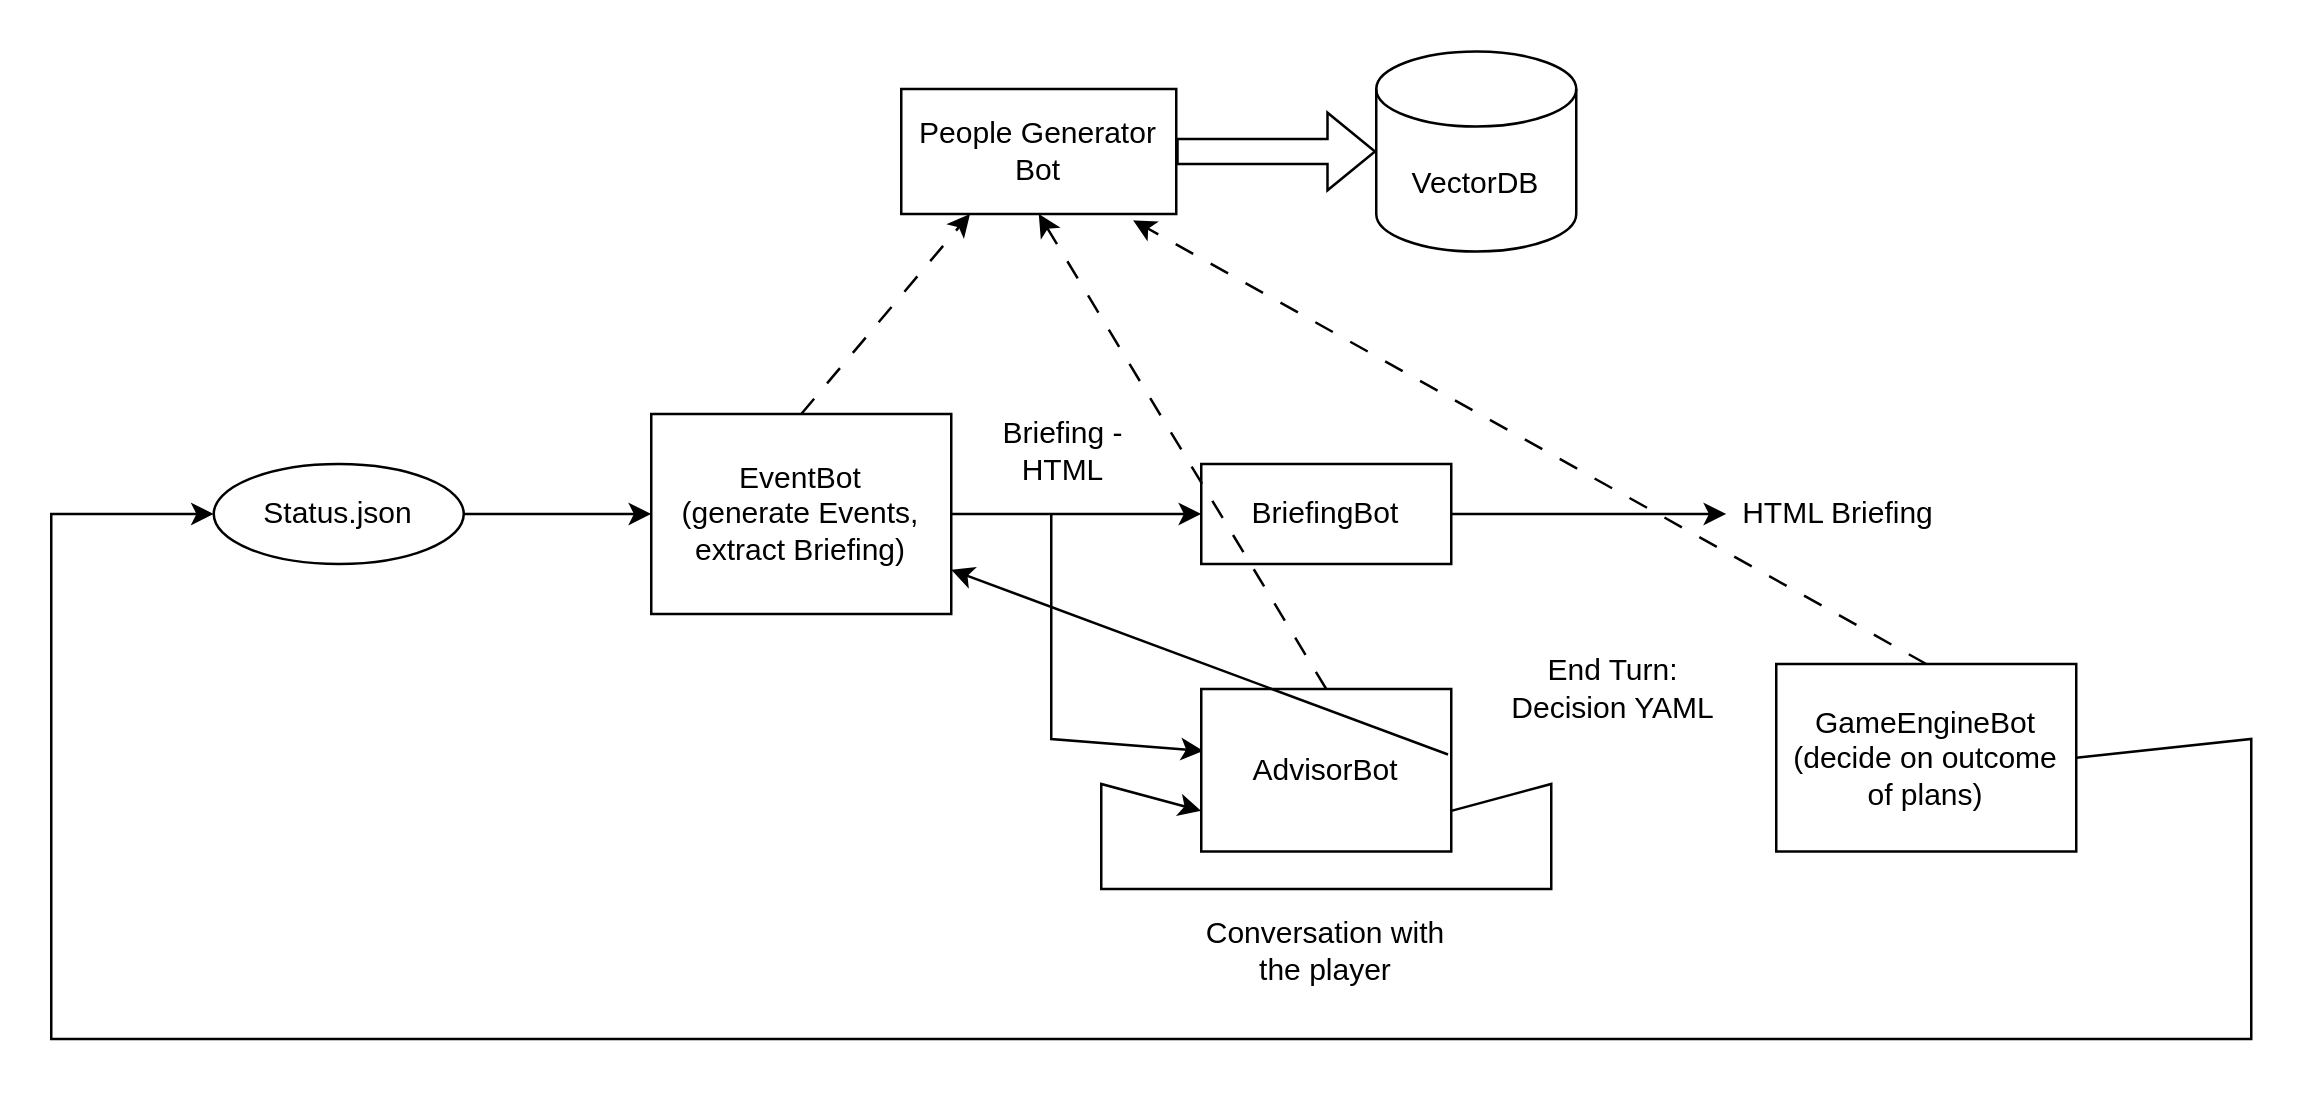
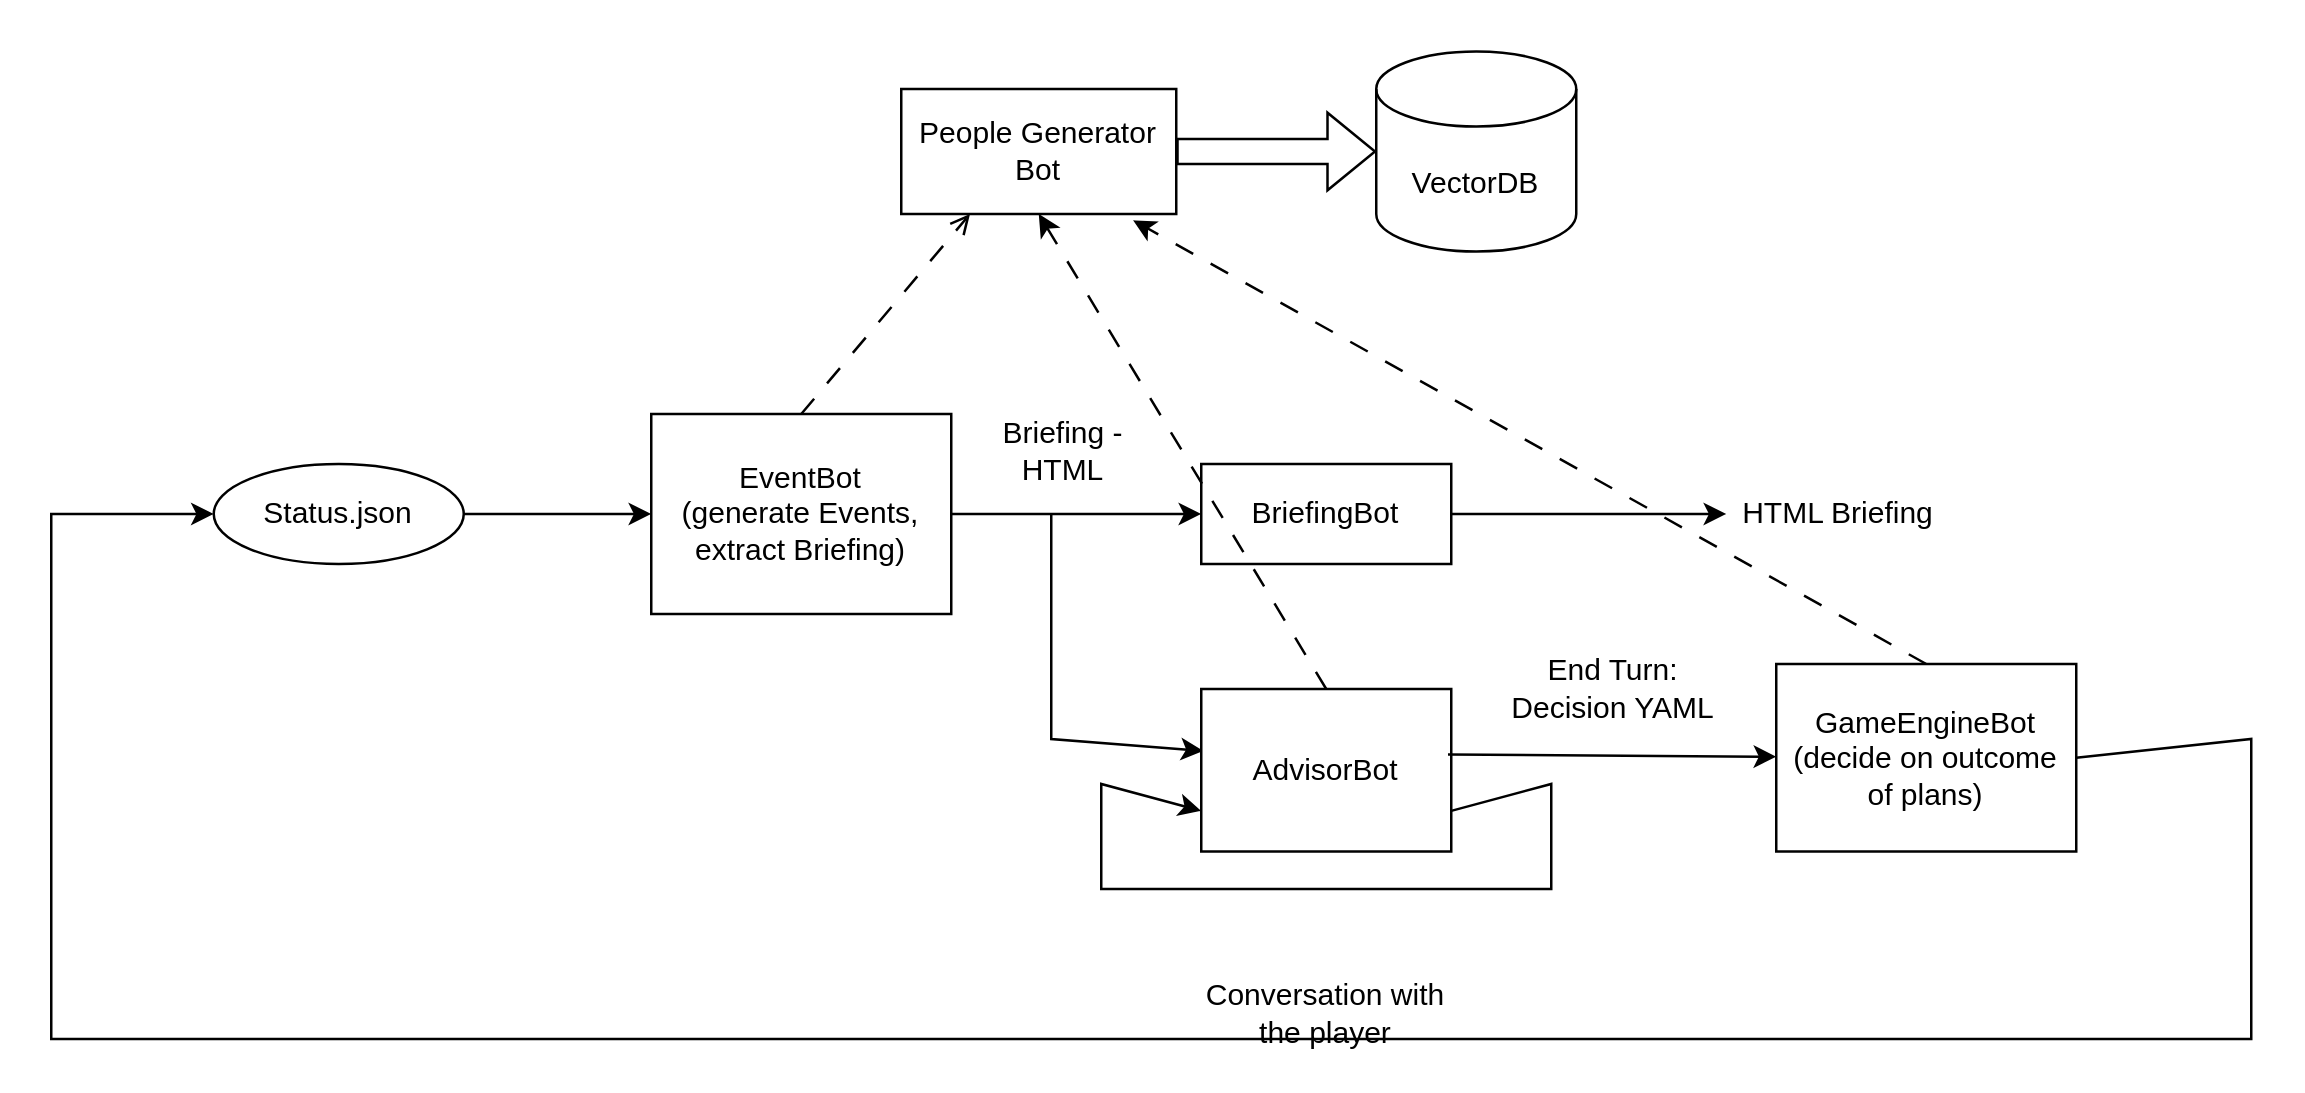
(958, 227) -> (961, 224)
(1252, 681) -> (1604, 755)
(1326, 951) -> (1326, 1014)
